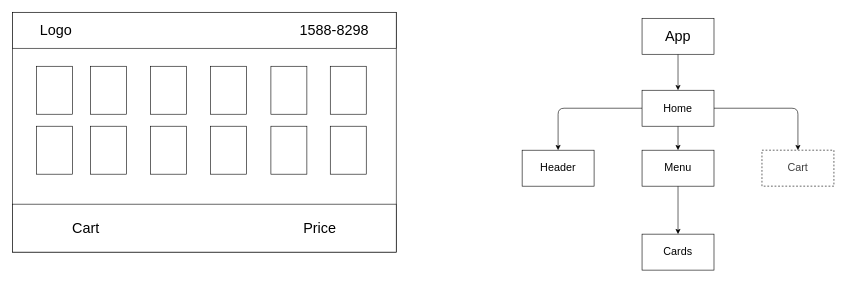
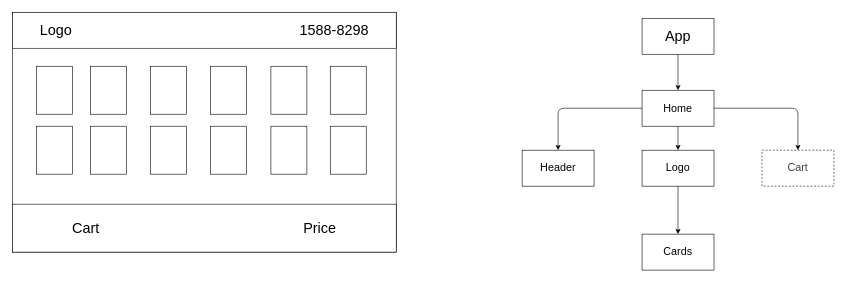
(678, 168) -> (678, 168)
